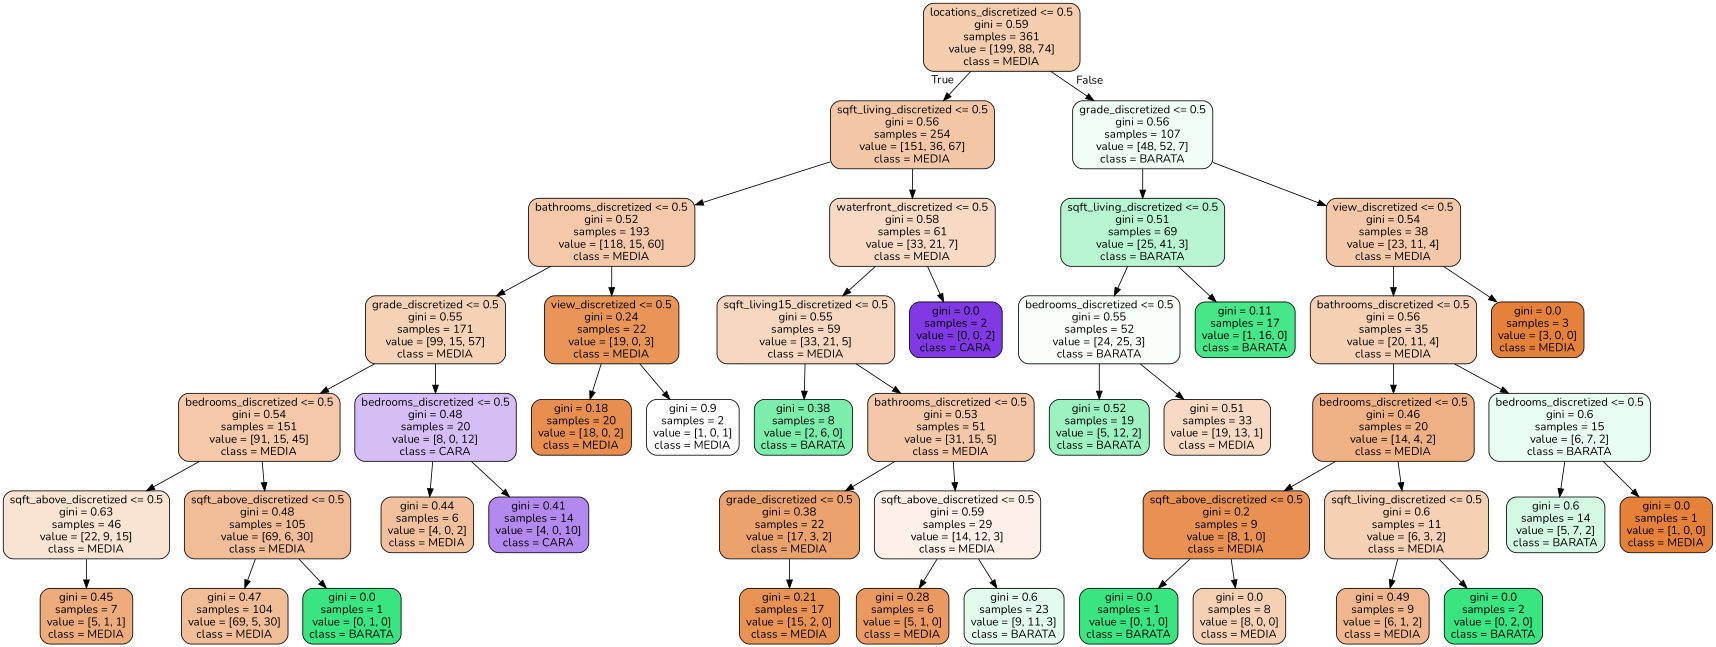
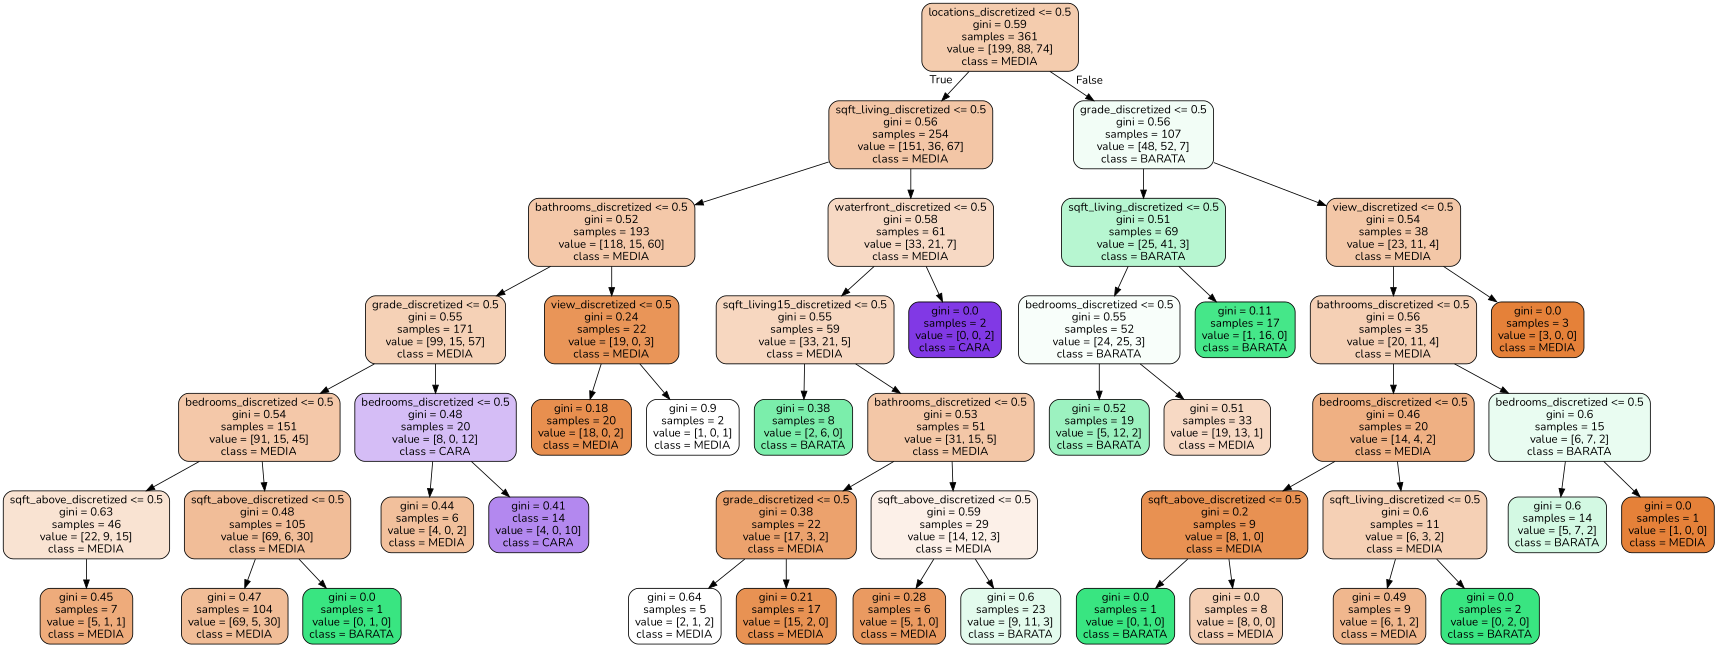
(539, 525) -> (539, 525)
none -> (675, 616)
